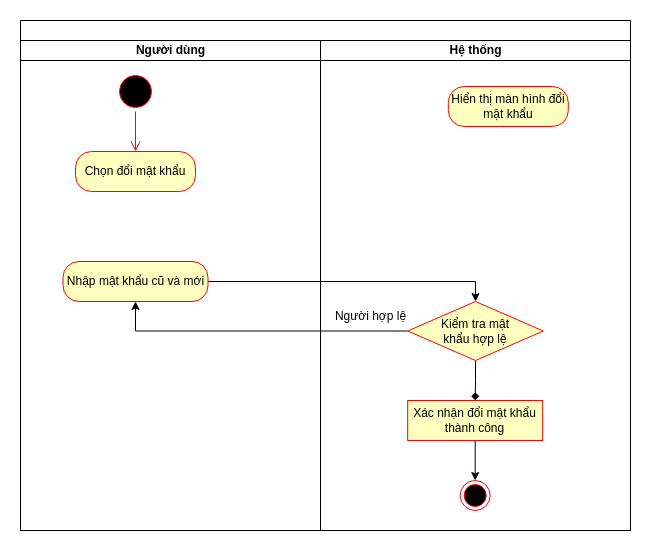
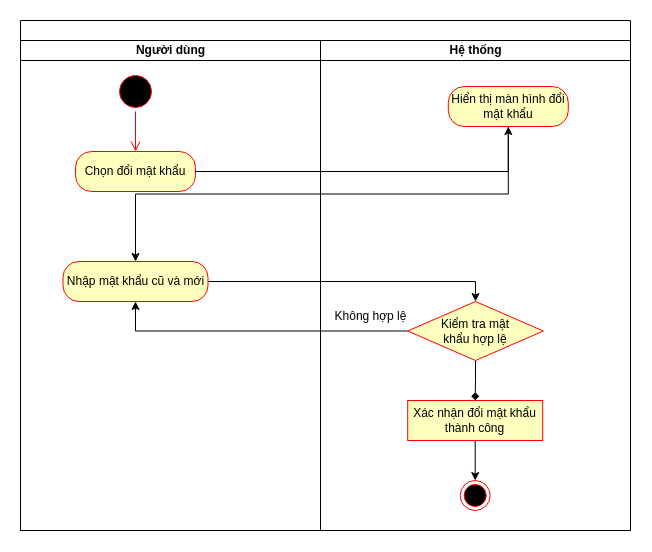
none -> (351, 172)
none -> (302, 194)
(371, 317) -> (371, 317)
